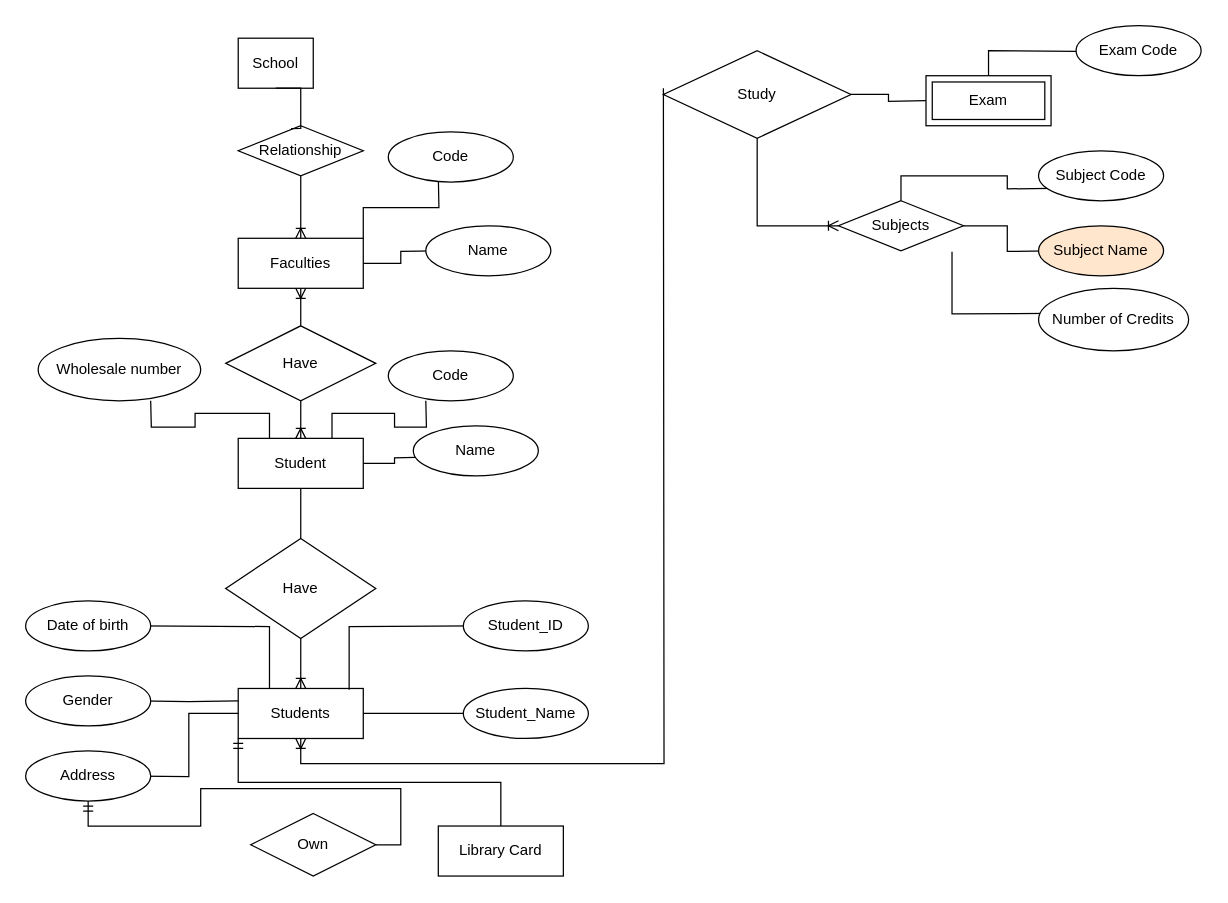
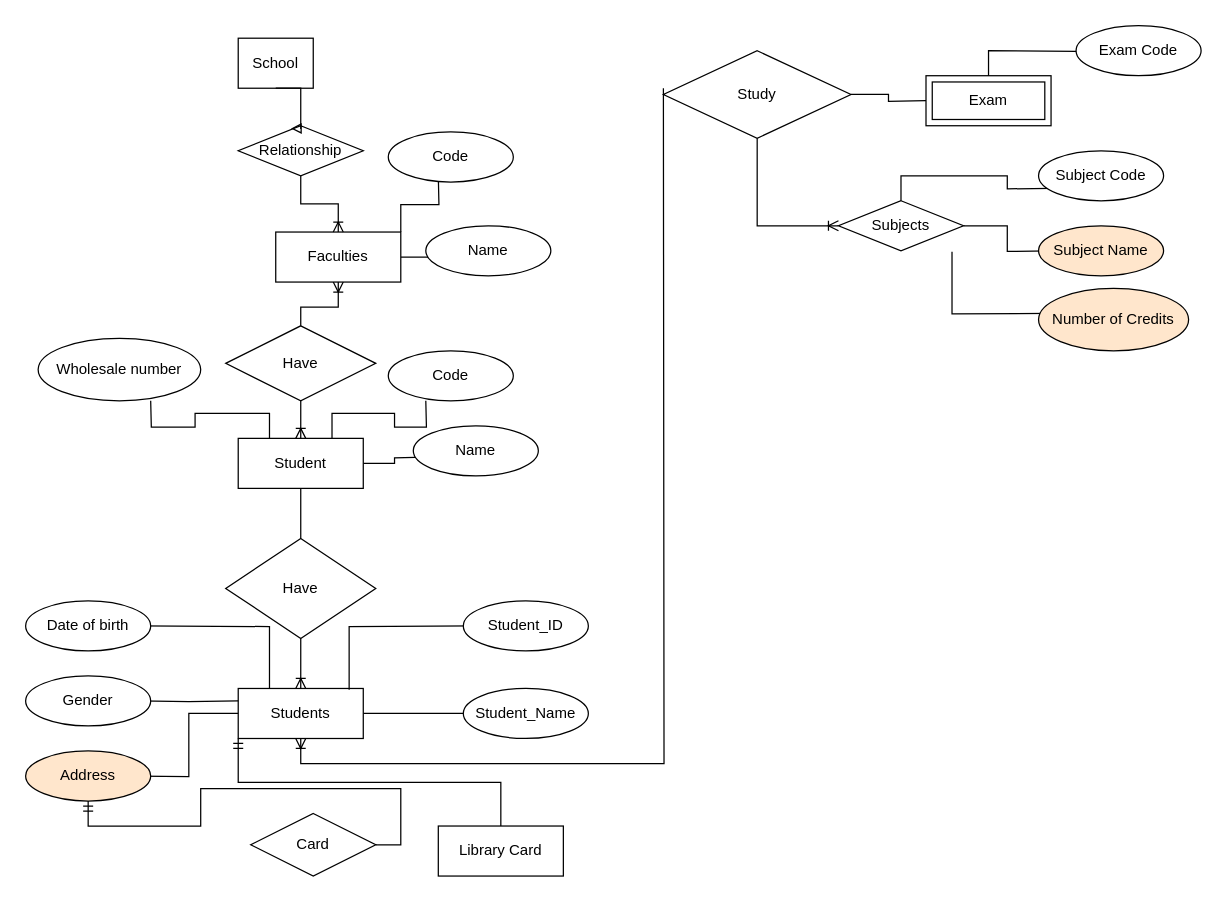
(300, 128) -> (301, 125)
(301, 263) -> (338, 257)
(1113, 319) -> (1113, 319)
(88, 776) -> (88, 776)
(313, 844) -> (313, 844)
